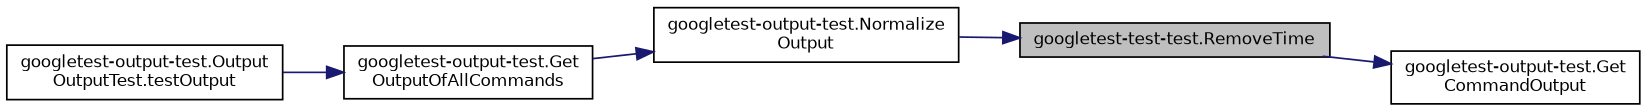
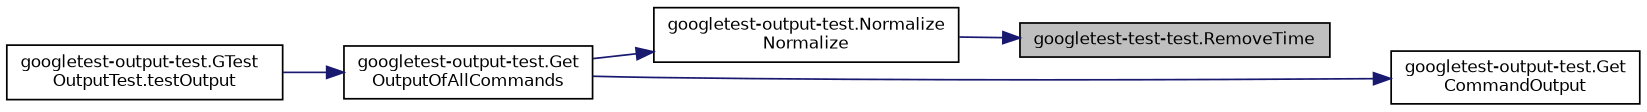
(806, 35) -> (806, 35)
(1348, 59) -> (983, 80)
(145, 72) -> (145, 72)
